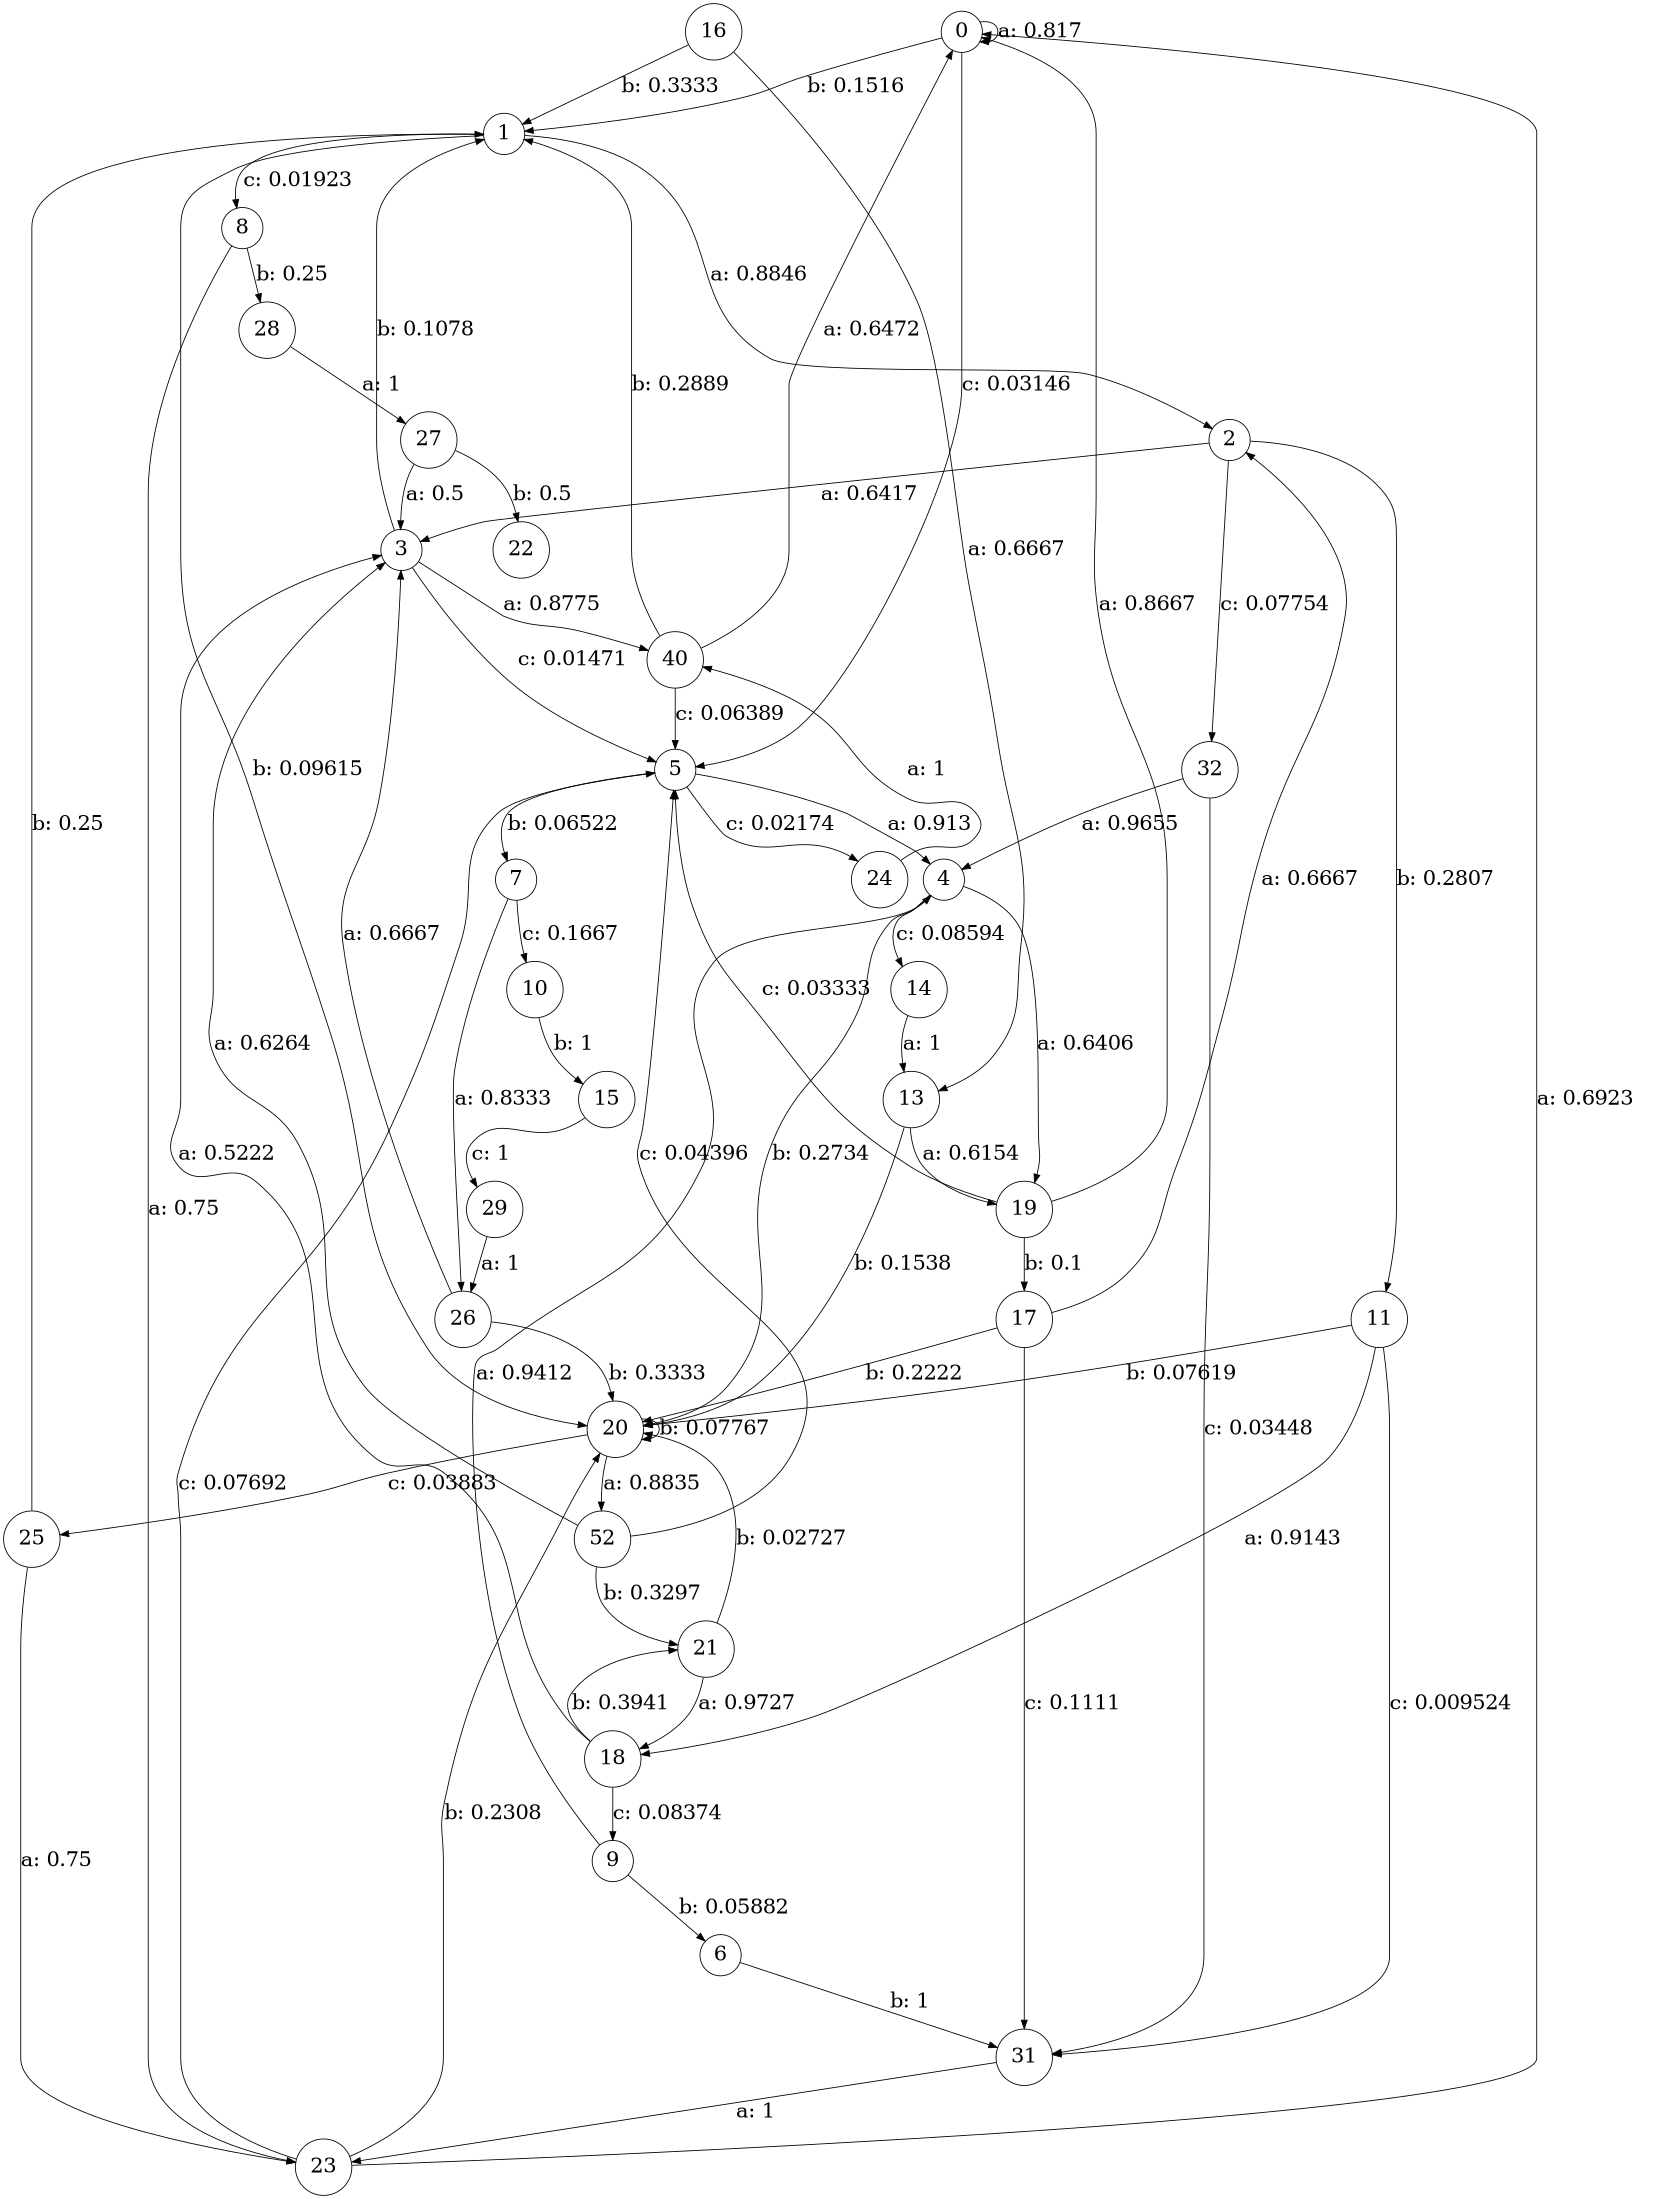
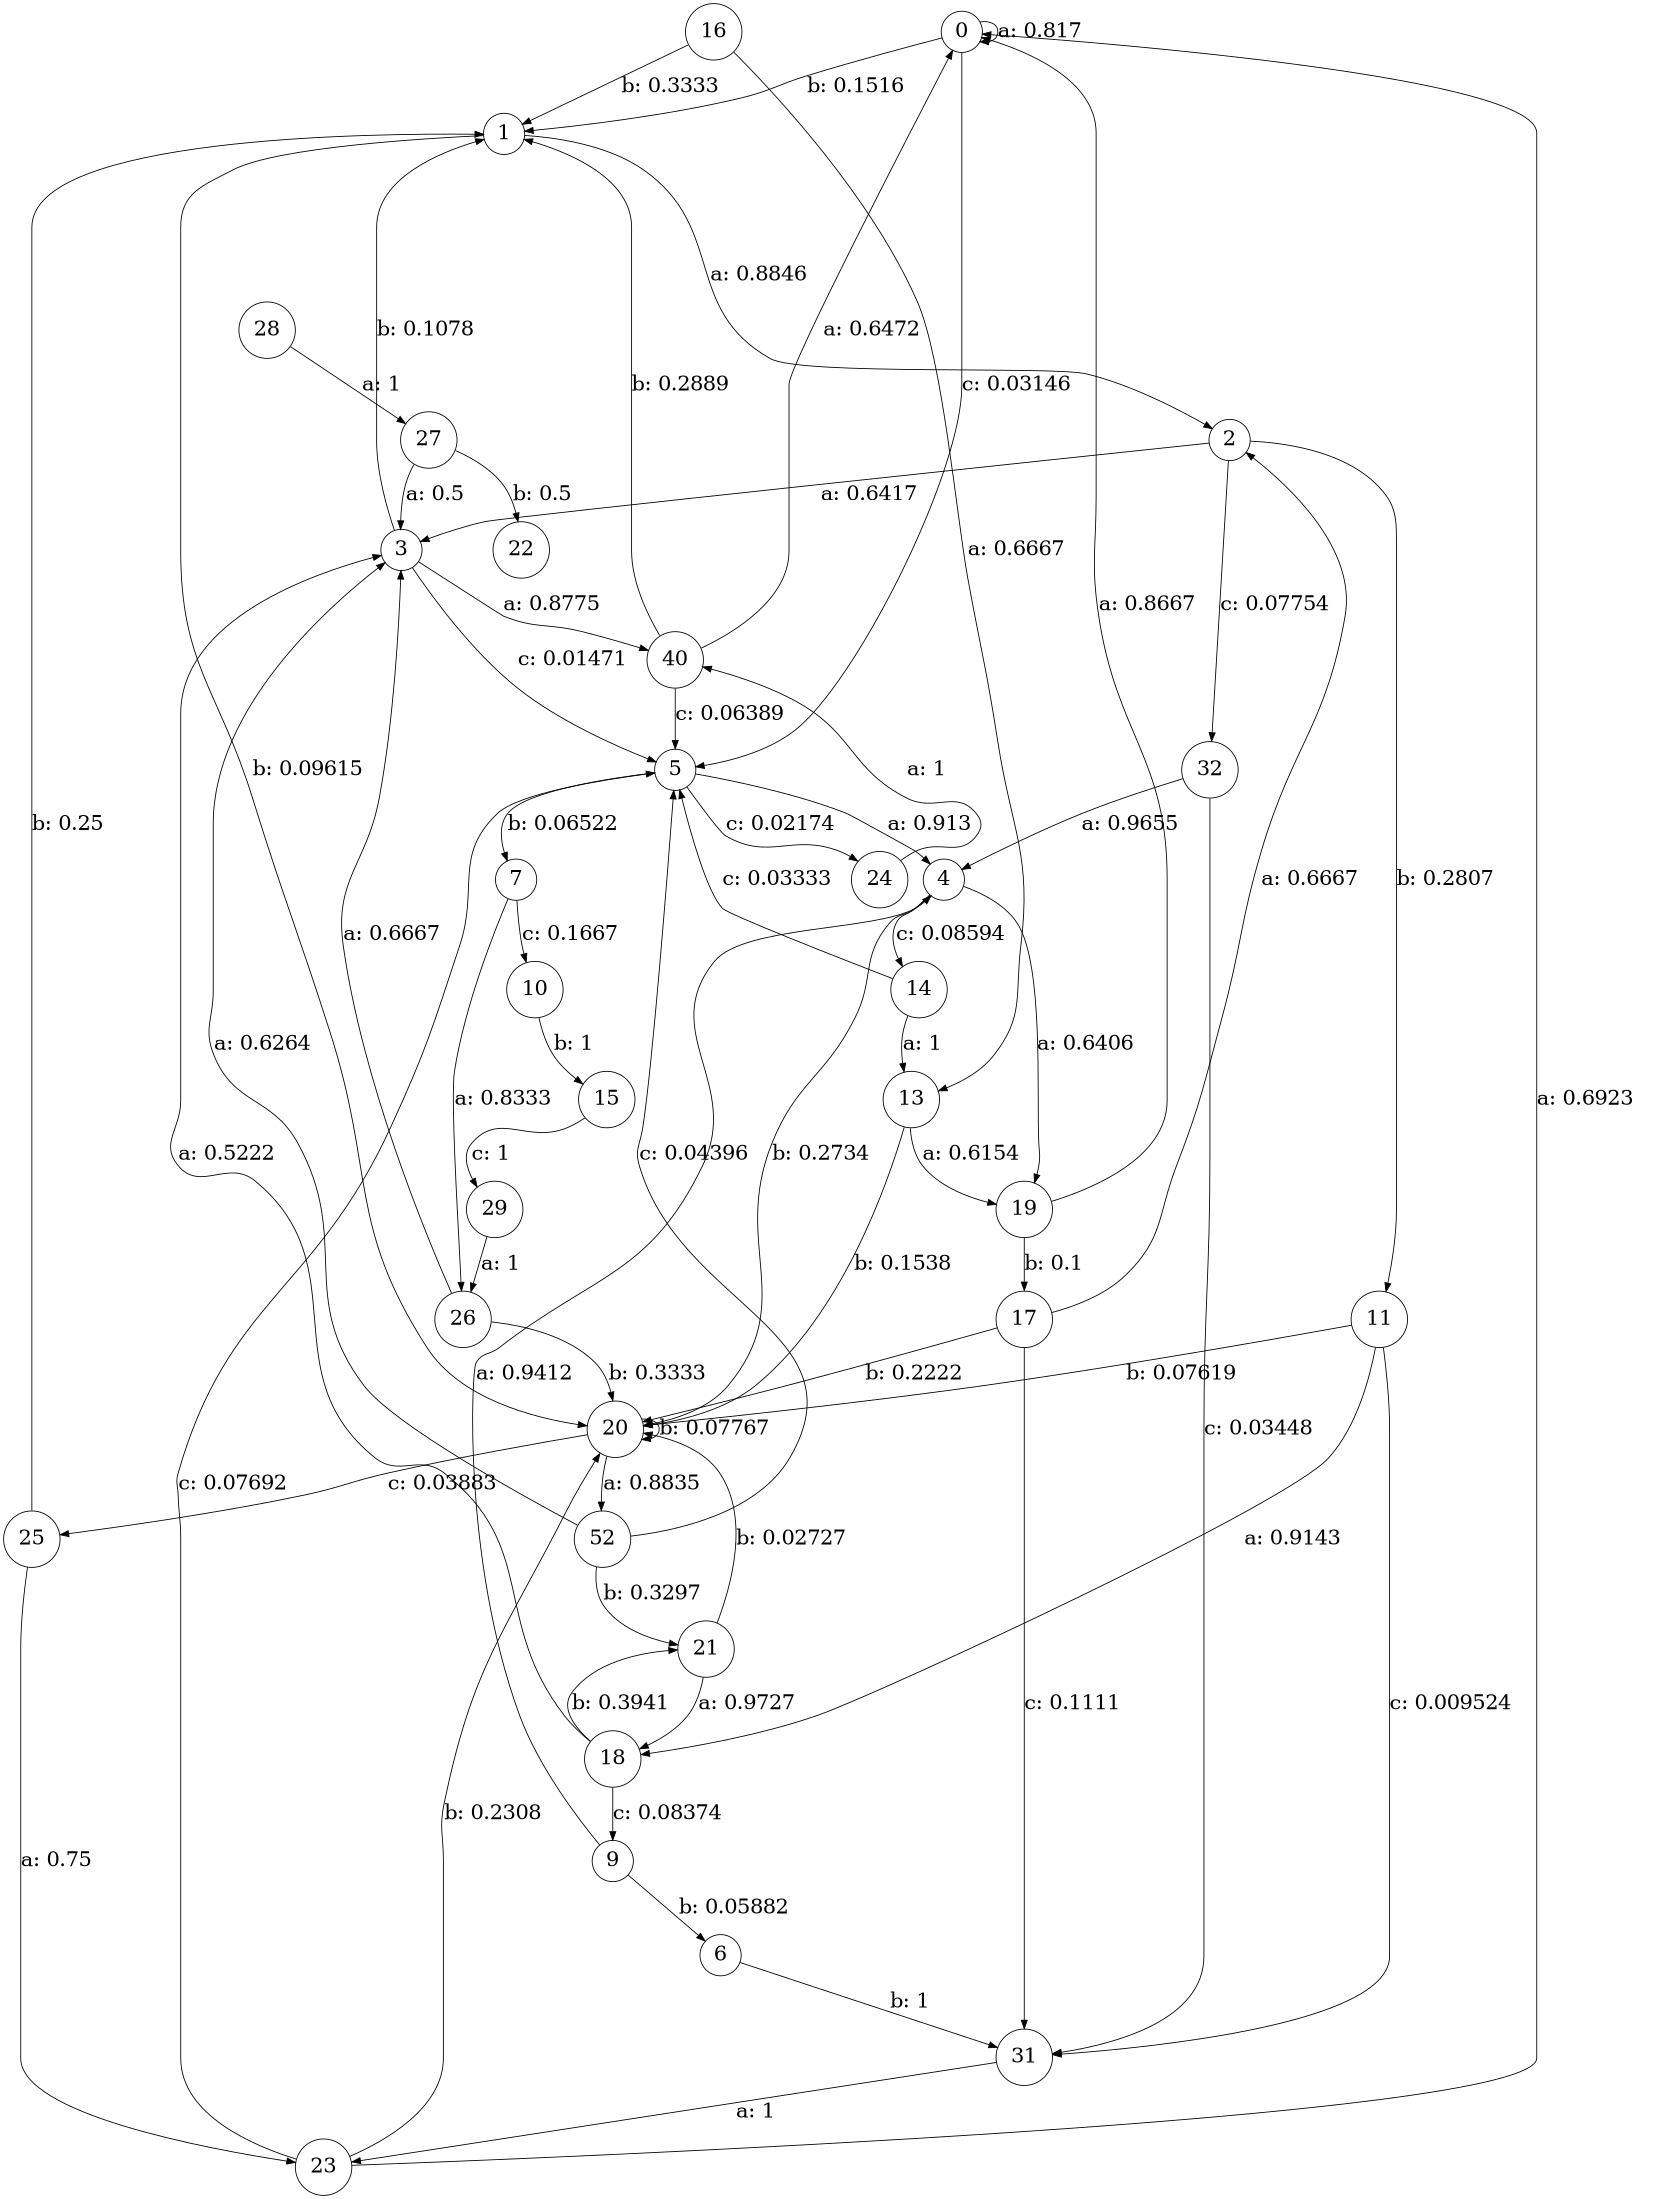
(242, 228) -> none
(781, 1043) -> (752, 923)
